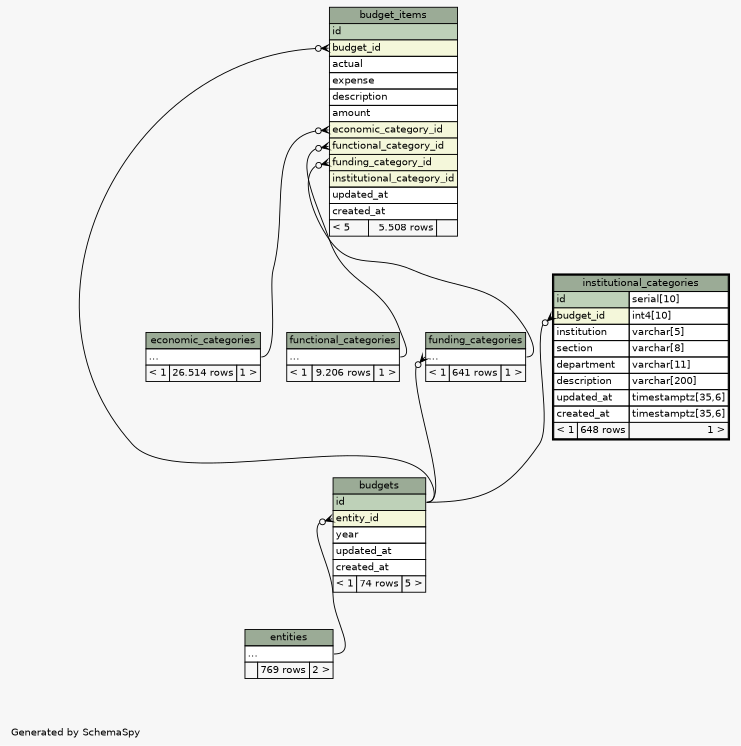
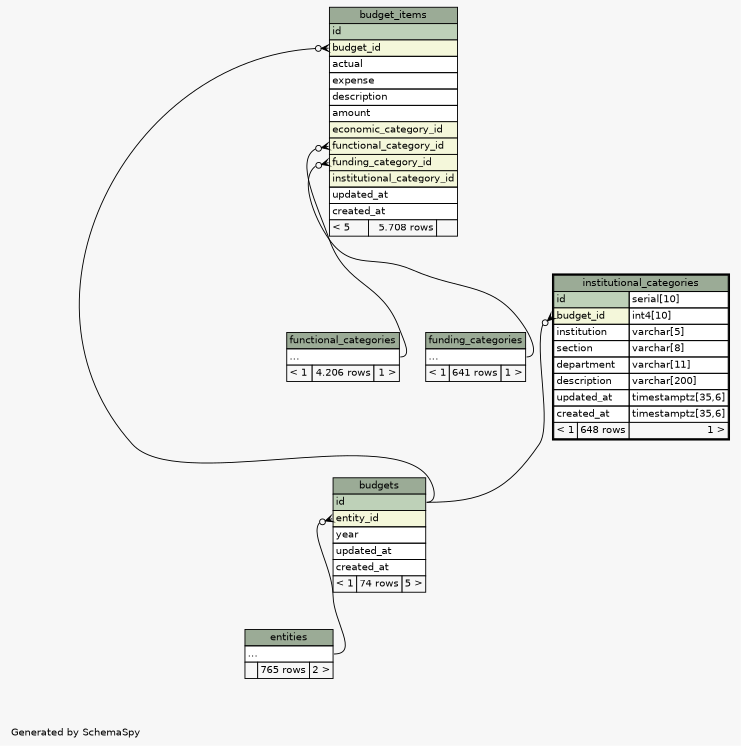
(406, 228) -> (406, 228)
(203, 357) -> none
(344, 373) -> (344, 373)
(427, 437) -> none
(284, 670) -> (284, 670)
